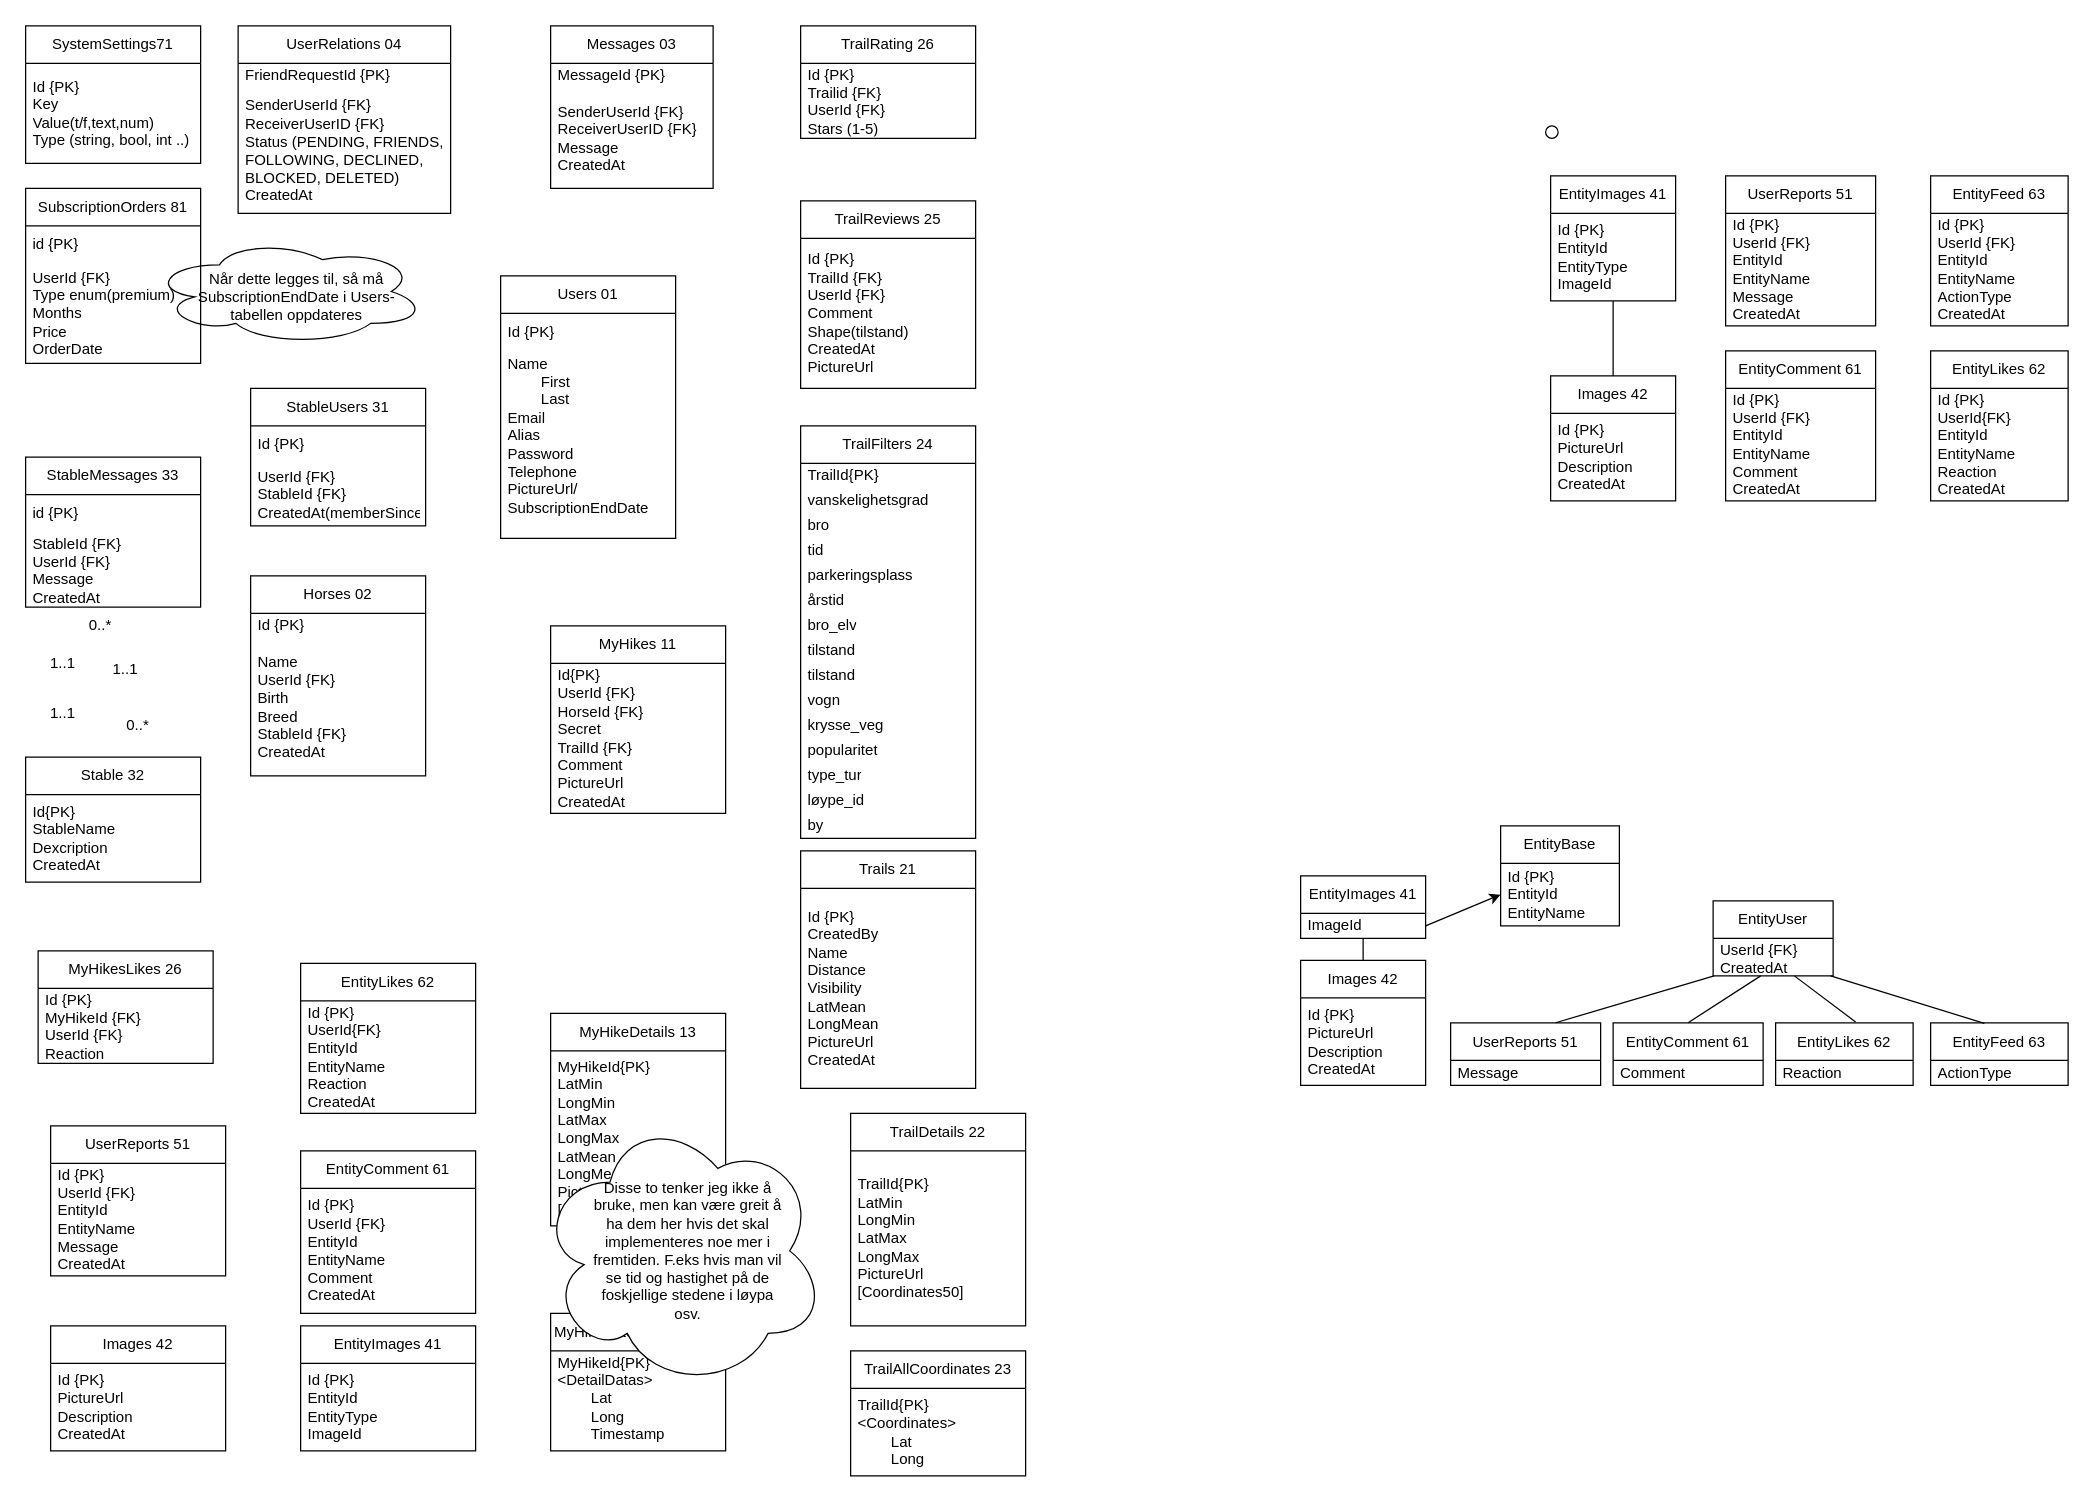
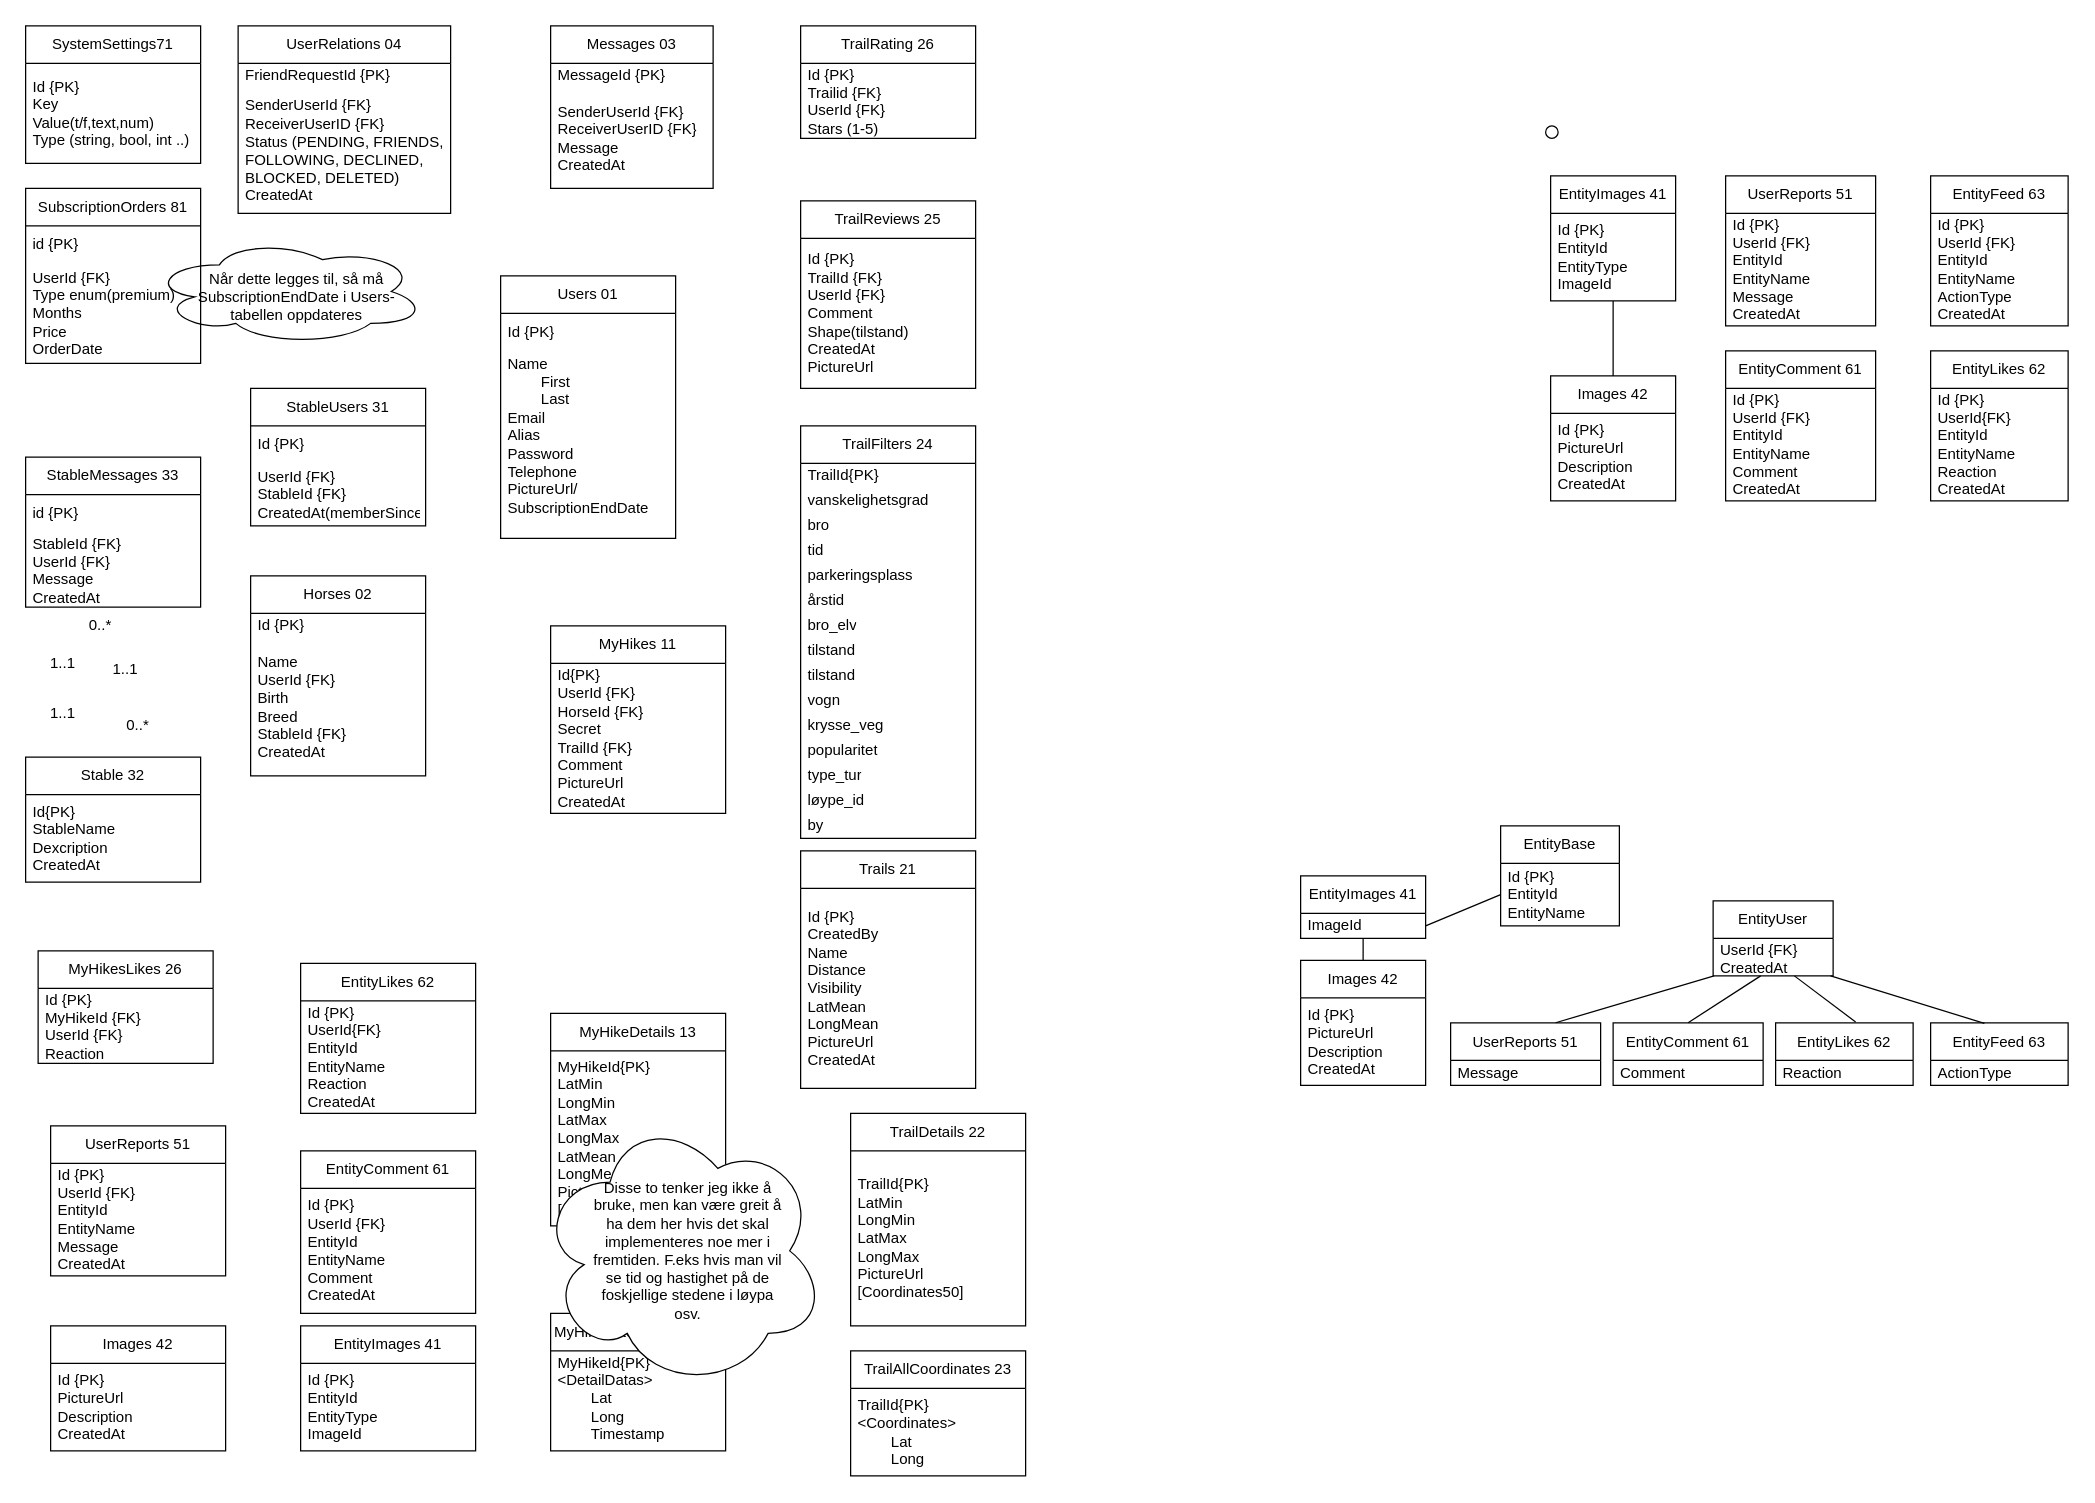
(1491, 898) -> (1493, 897)
